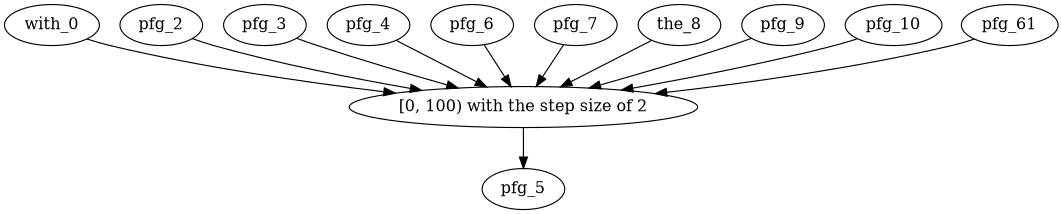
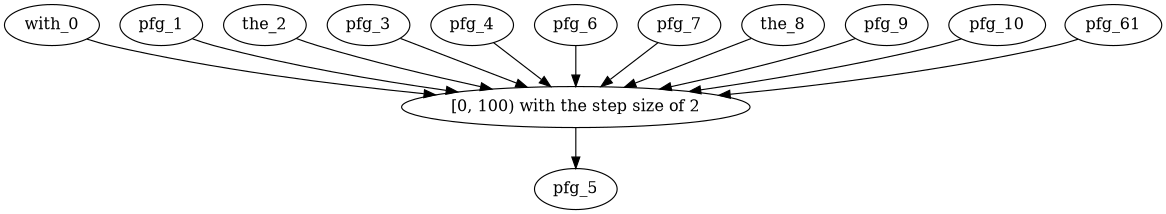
none -> (161, 25)
(161, 25) -> (265, 25)
